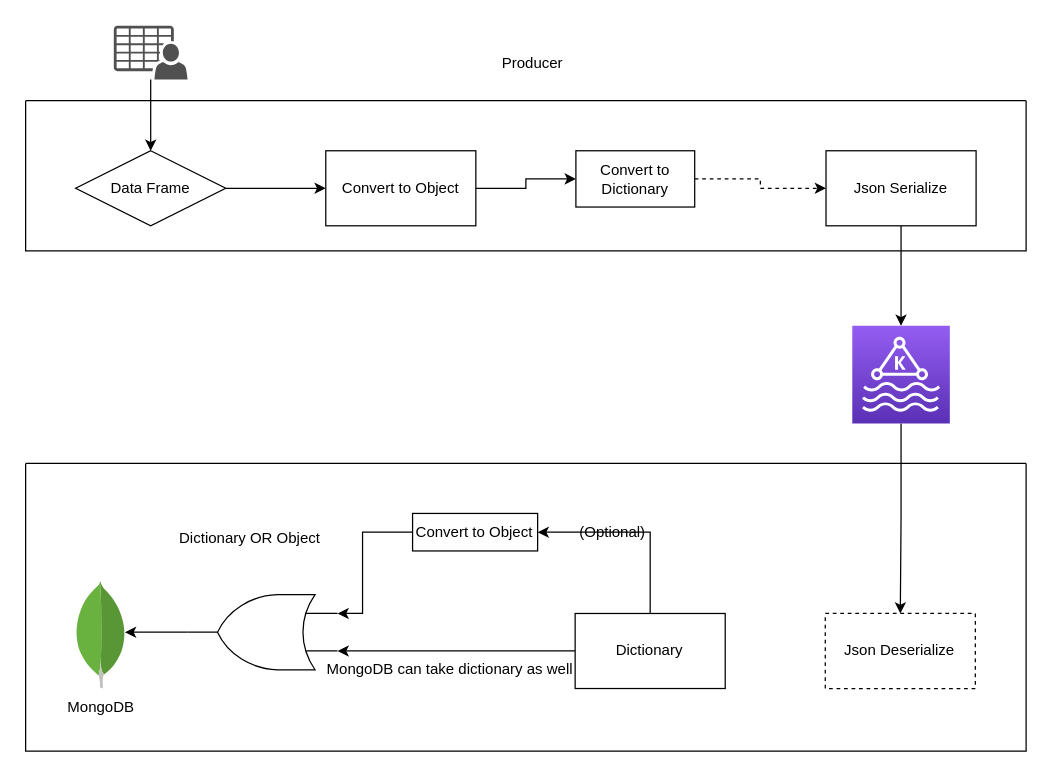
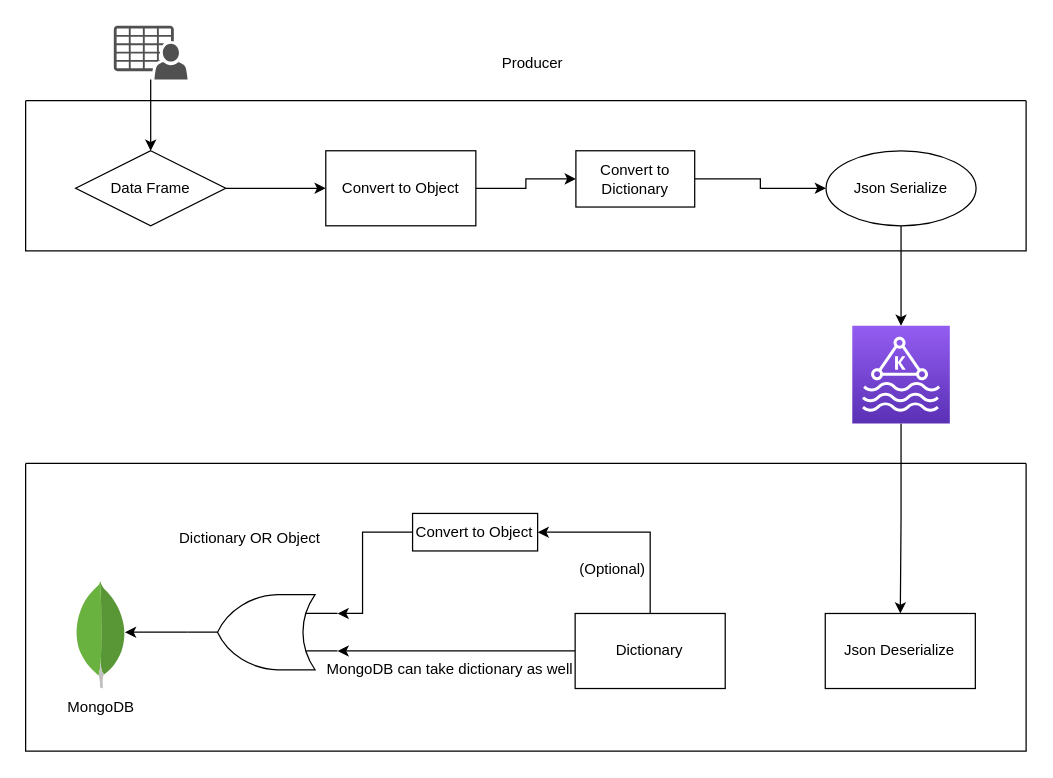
(760, 179) -> (760, 179)
(901, 188) -> (901, 188)
(612, 532) -> (612, 569)
(900, 651) -> (900, 651)
